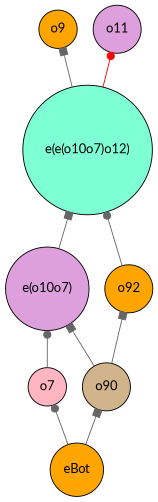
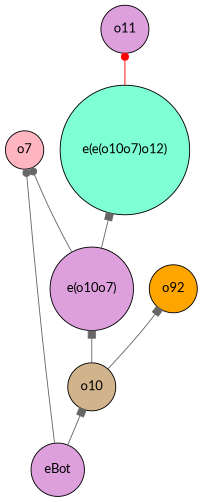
(58, 29) -> none
(115, 242) -> none
(47, 353) -> (52, 214)
(106, 387) -> (92, 387)
(77, 470) -> (58, 470)
